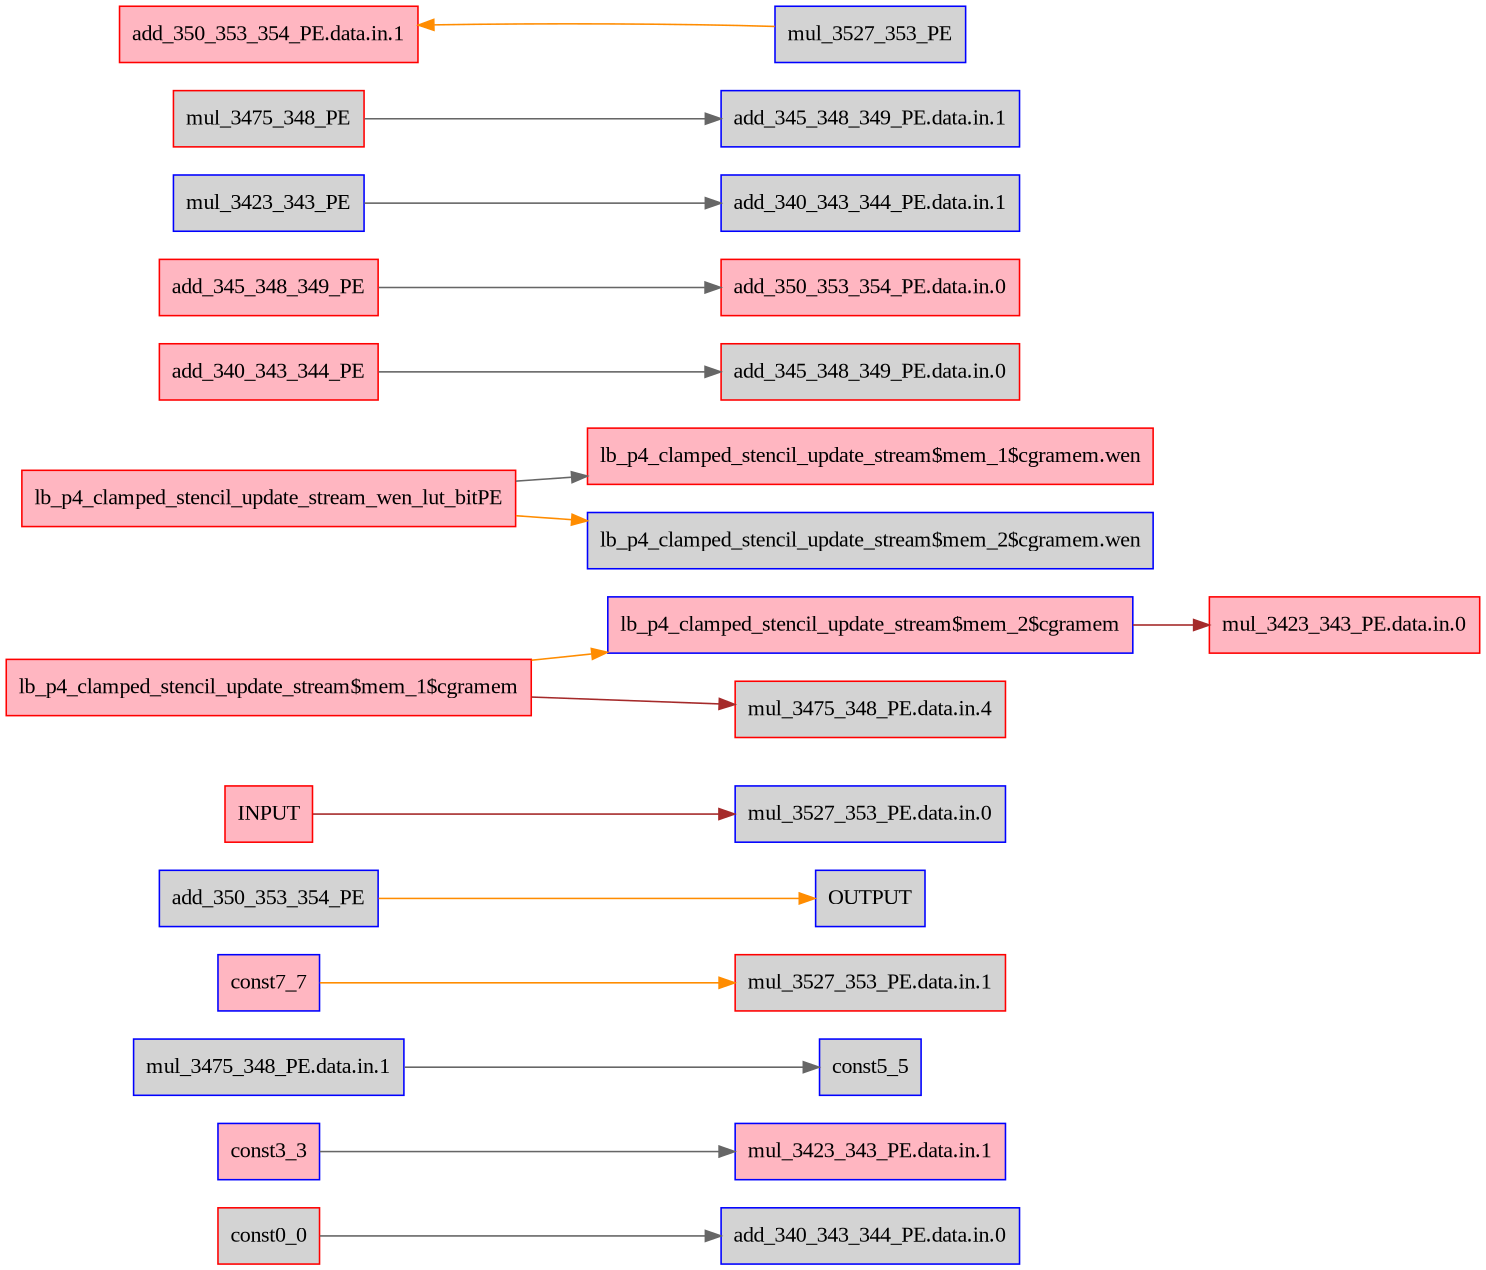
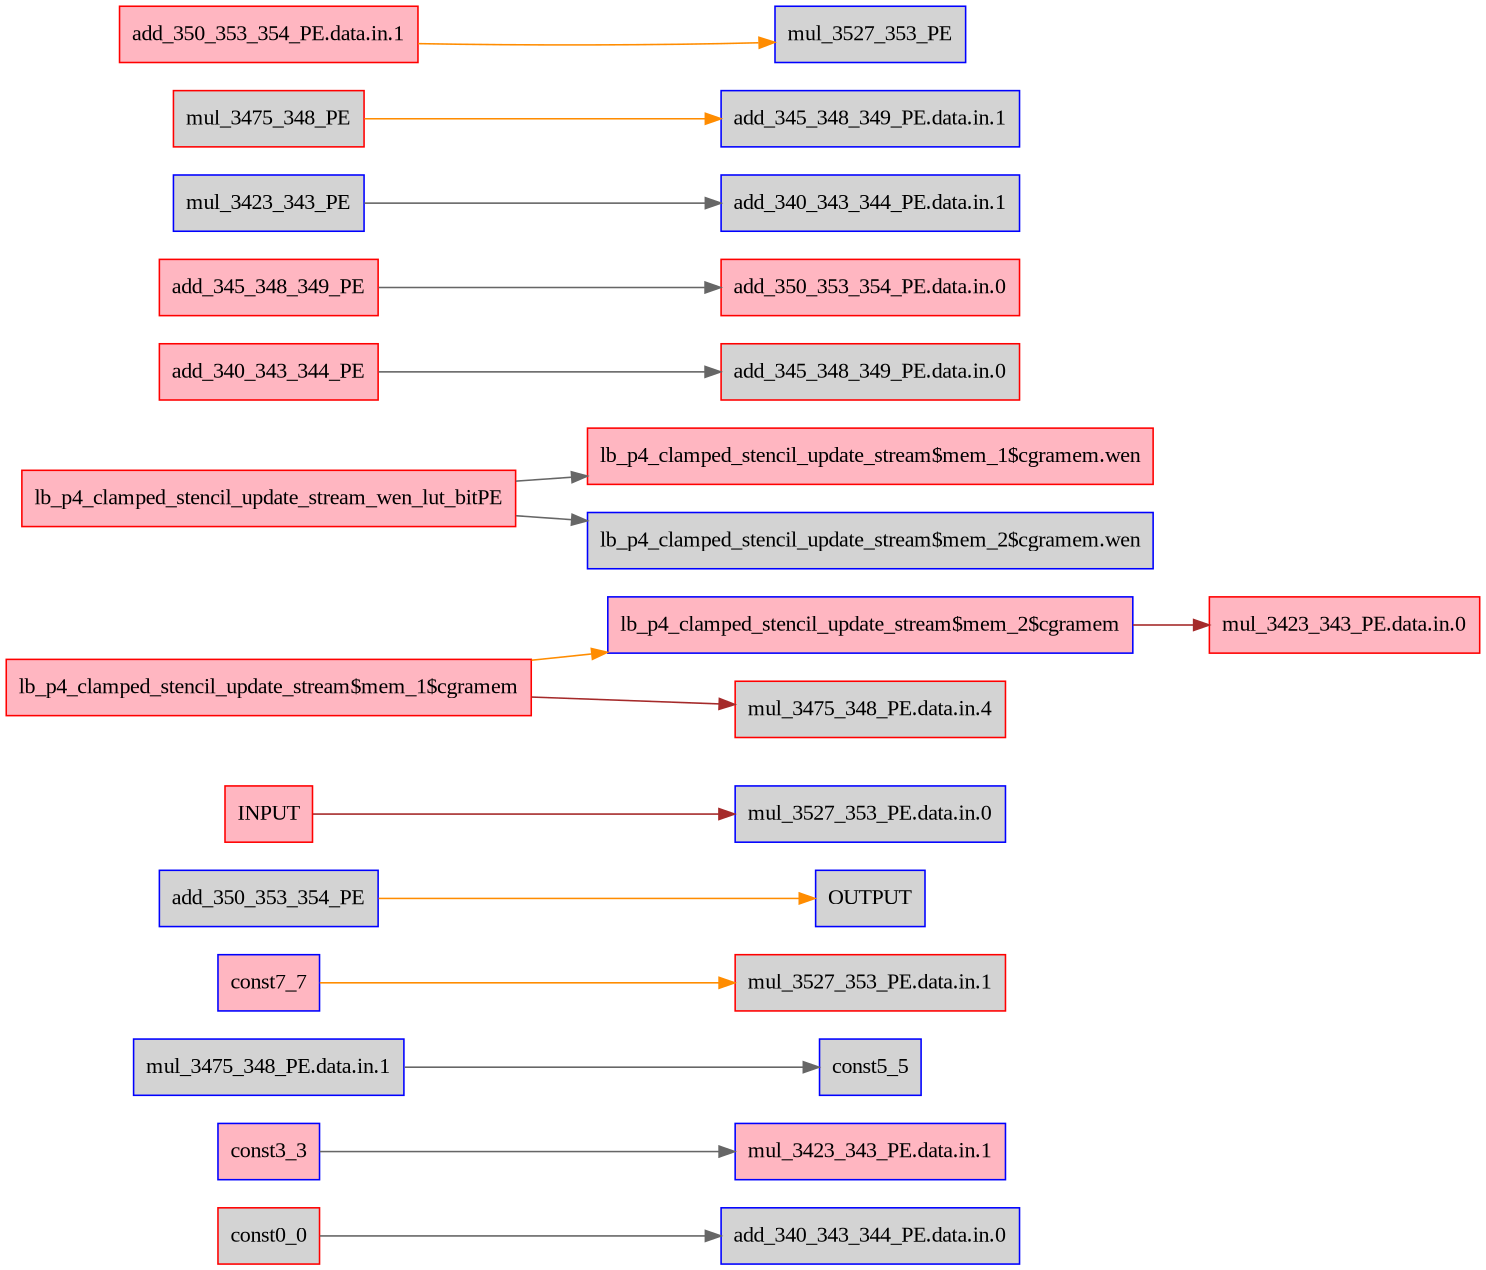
(604, 24) -> (588, 45)
(535, 119) -> (535, 119)
(544, 518) -> (544, 518)
